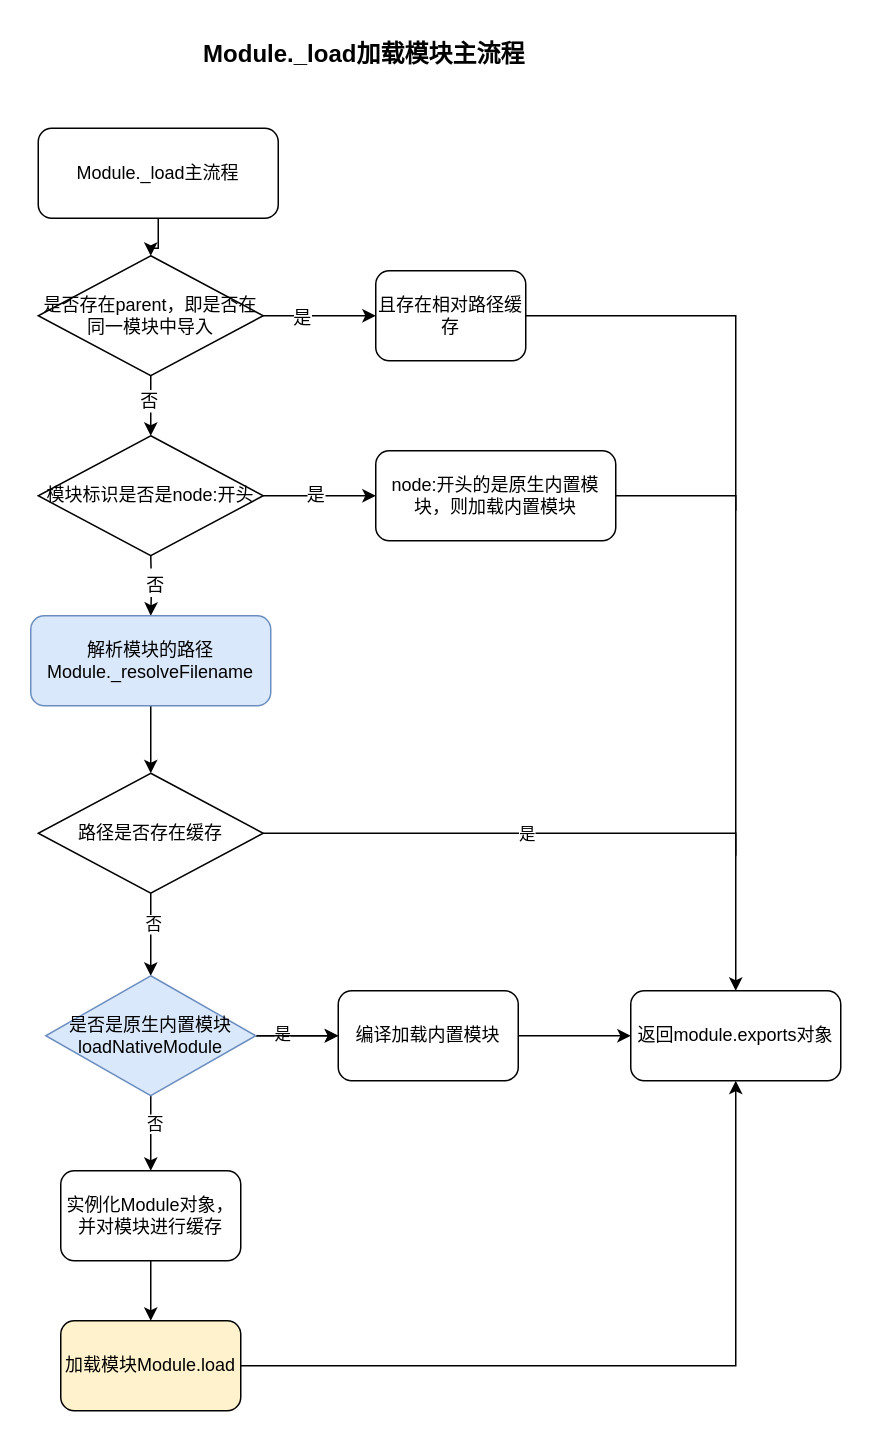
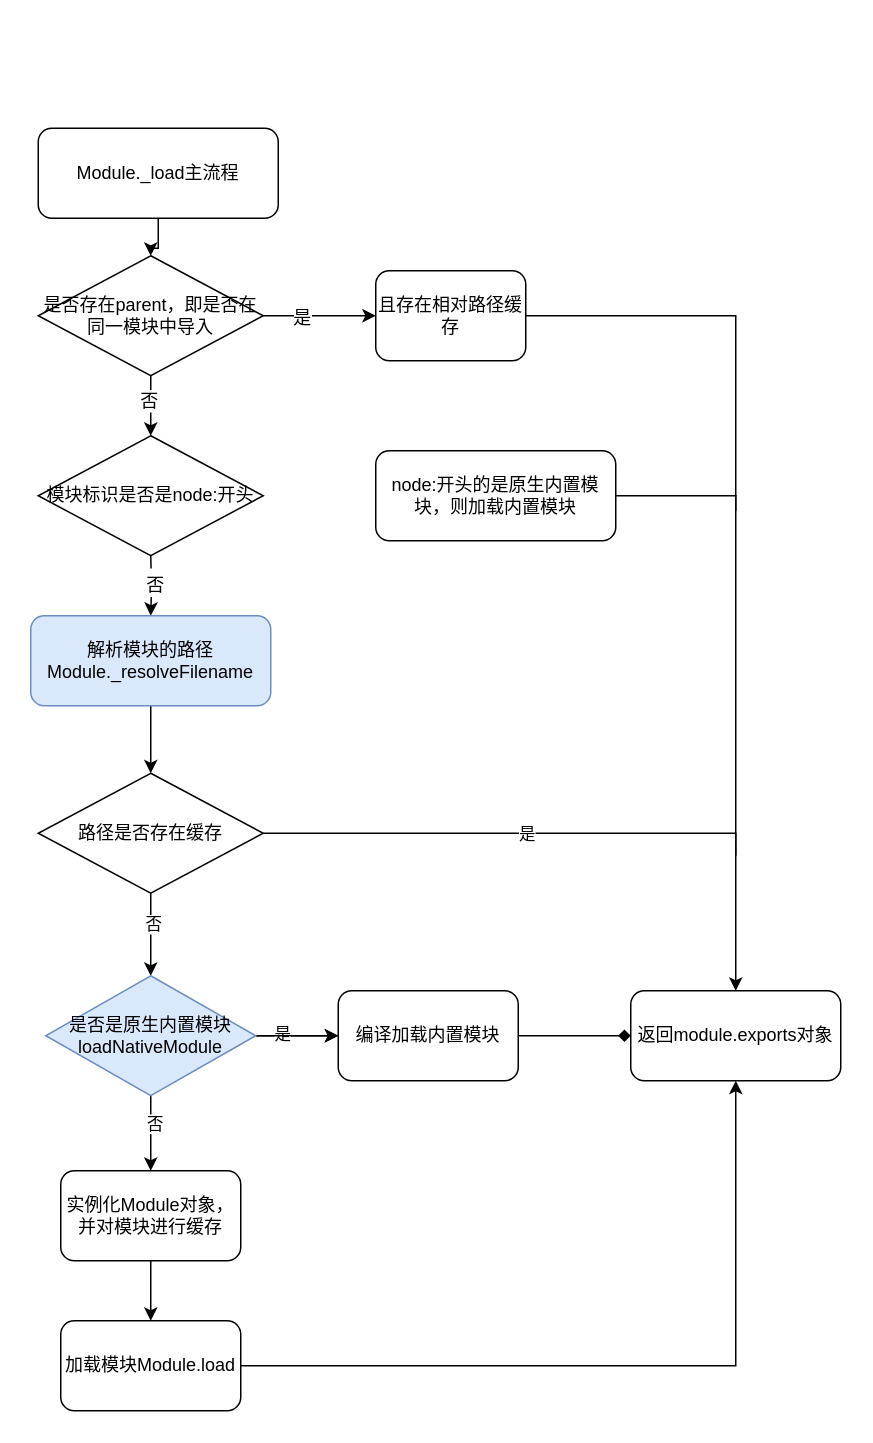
(365, 53) -> none
(315, 496) -> none
(619, 1036) -> (618, 1036)
(151, 1366) -> (151, 1366)
